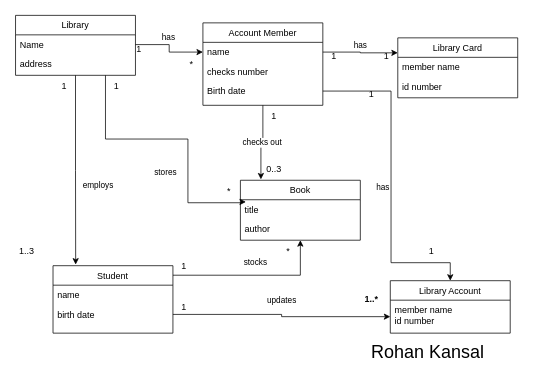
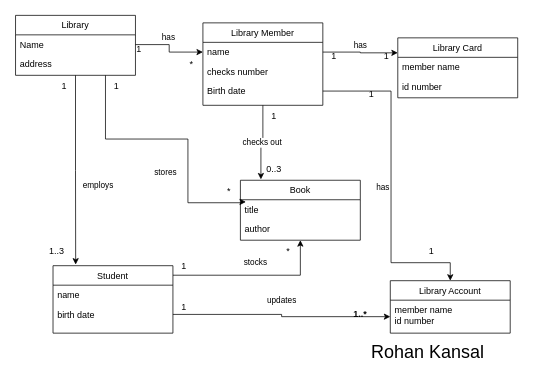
(263, 33) -> (263, 33)
(27, 252) -> (57, 252)
(372, 300) -> (360, 315)
